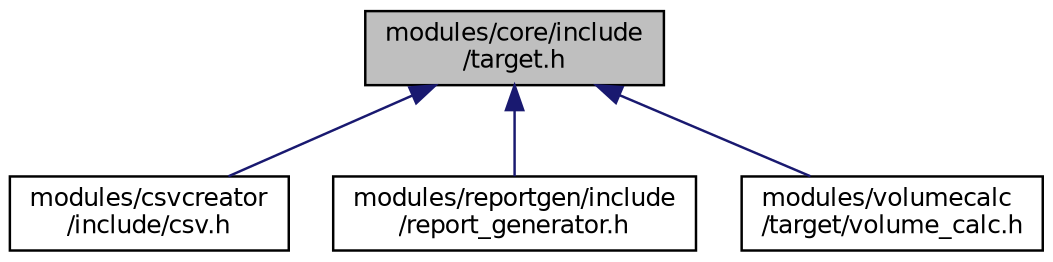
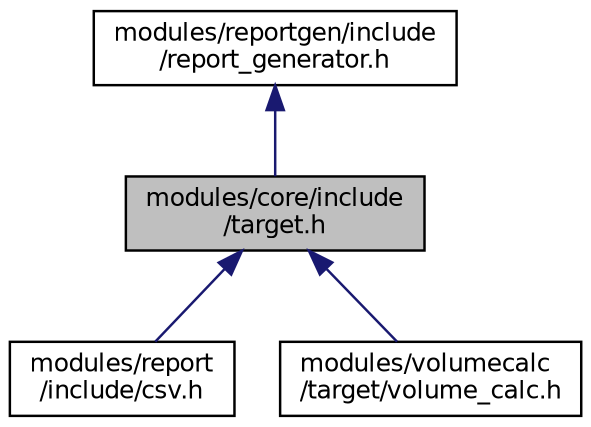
(515, 144) -> (275, 144)
(149, 213) -> (122, 379)
